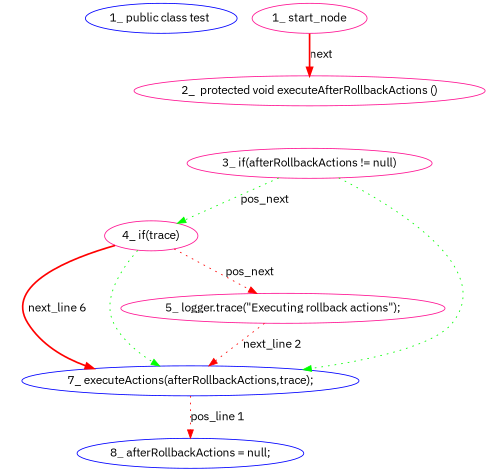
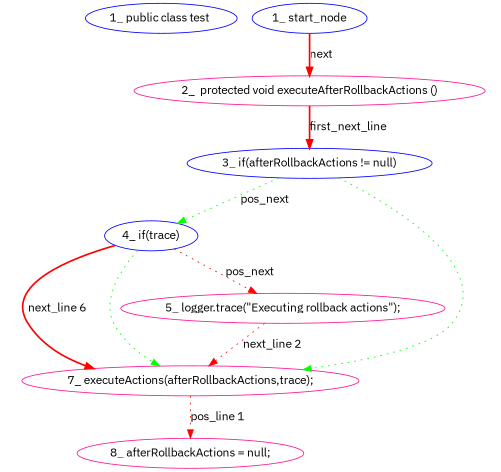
(310, 18) -> (310, 18)
none -> (310, 123)
(310, 163) -> (310, 163)
(151, 236) -> (151, 236)
(190, 381) -> (190, 381)
(190, 453) -> (190, 453)
